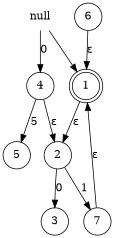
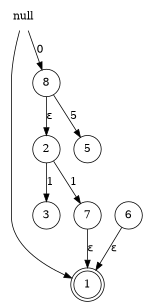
(40, 86) -> (46, 83)
(73, 119) -> none
(59, 188) -> (50, 182)
